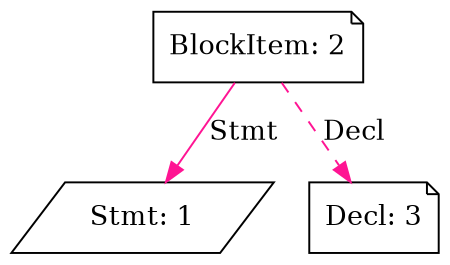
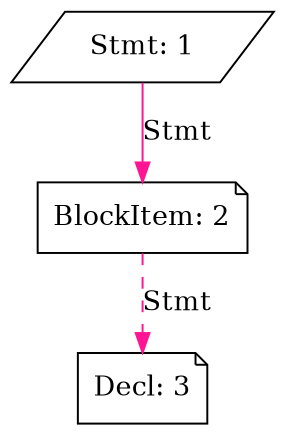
(206, 124) -> (143, 123)
(354, 132) -> (178, 303)
